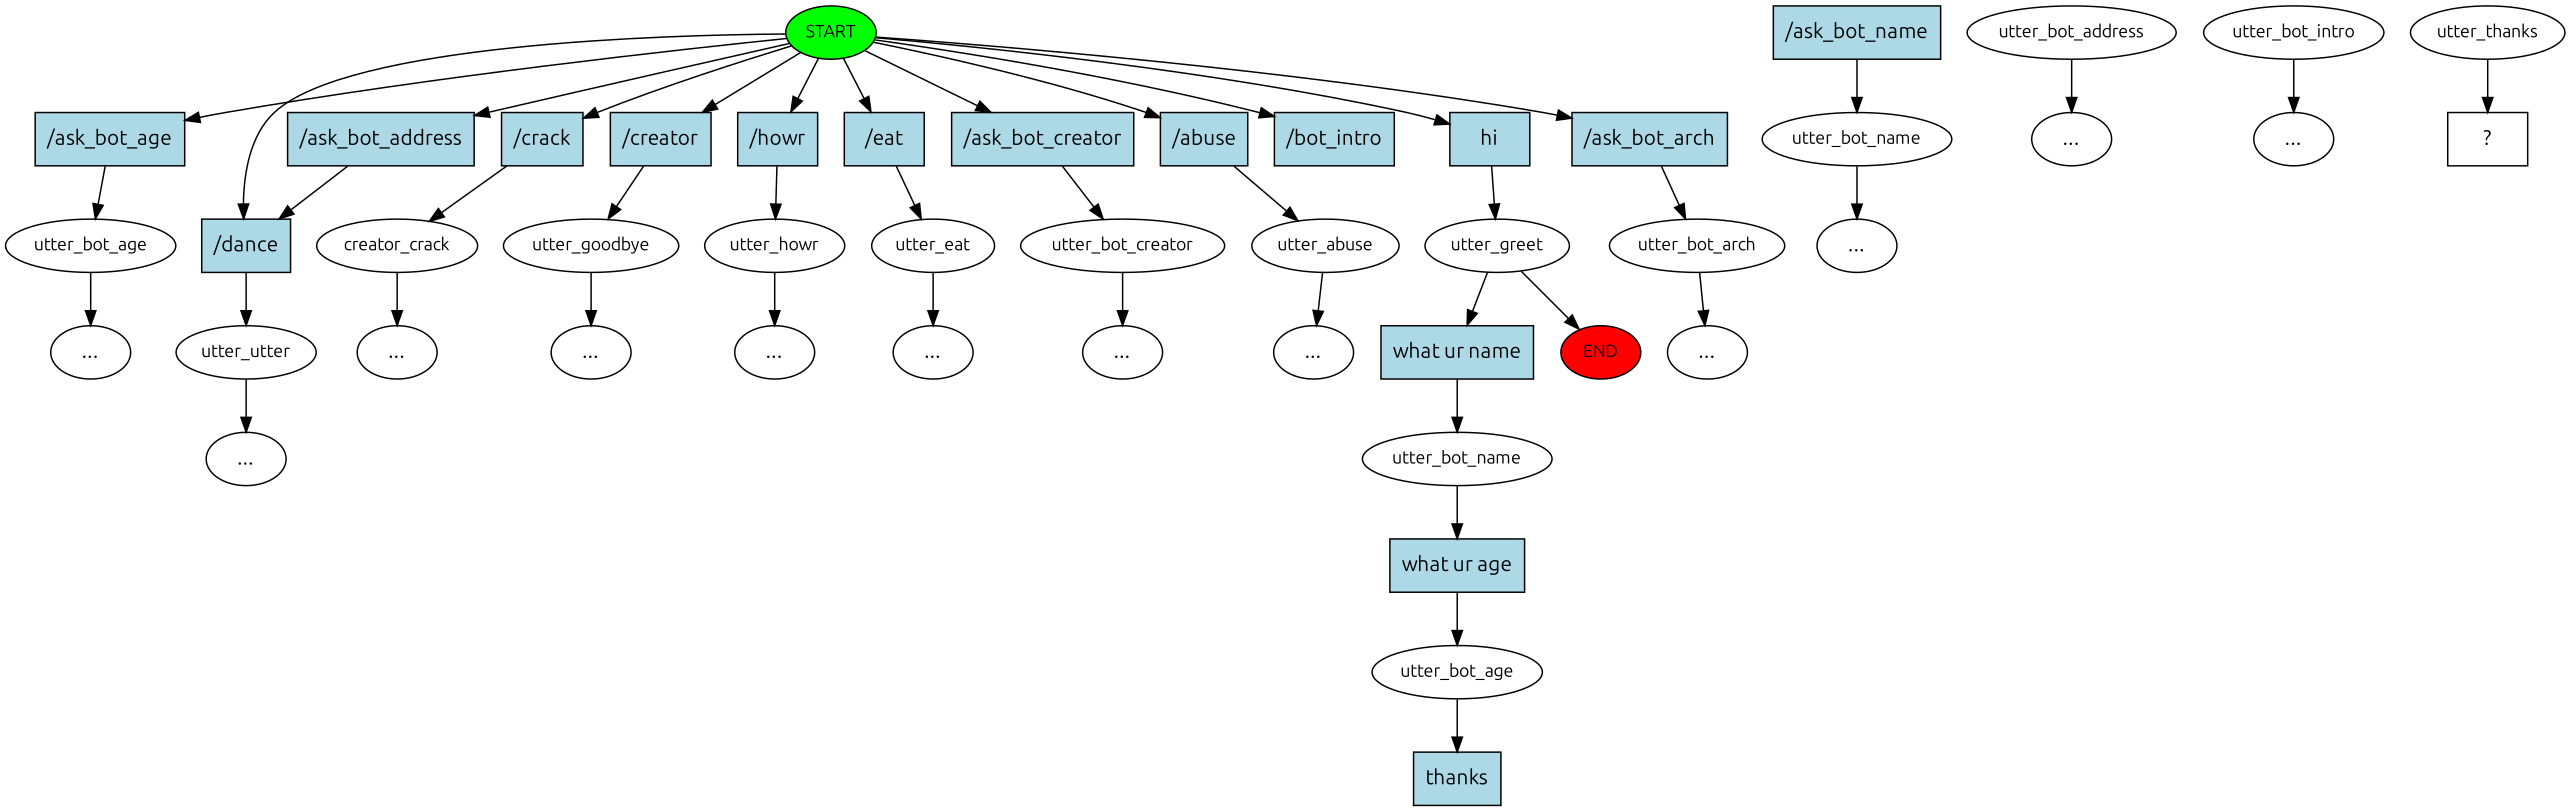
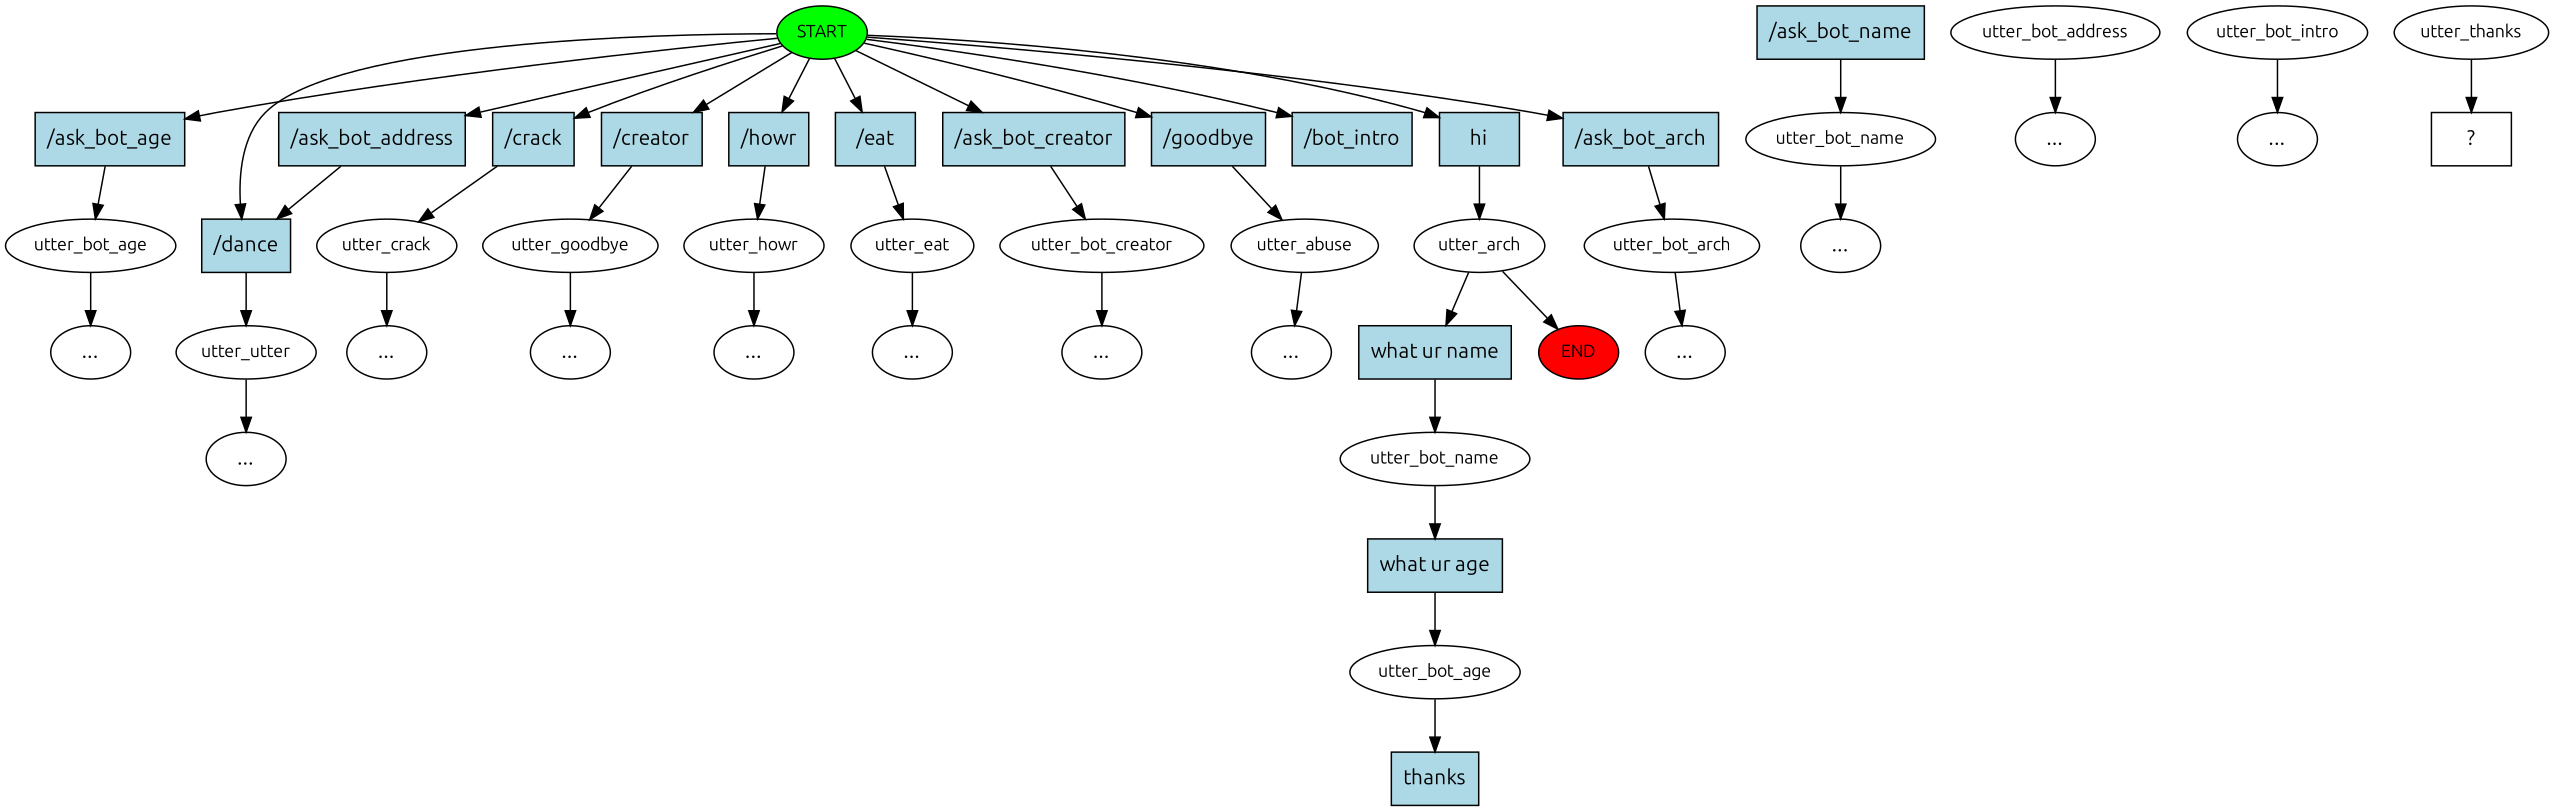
(1204, 139) -> (1209, 139)
(397, 246) -> (387, 246)
(1497, 246) -> (1479, 246)
